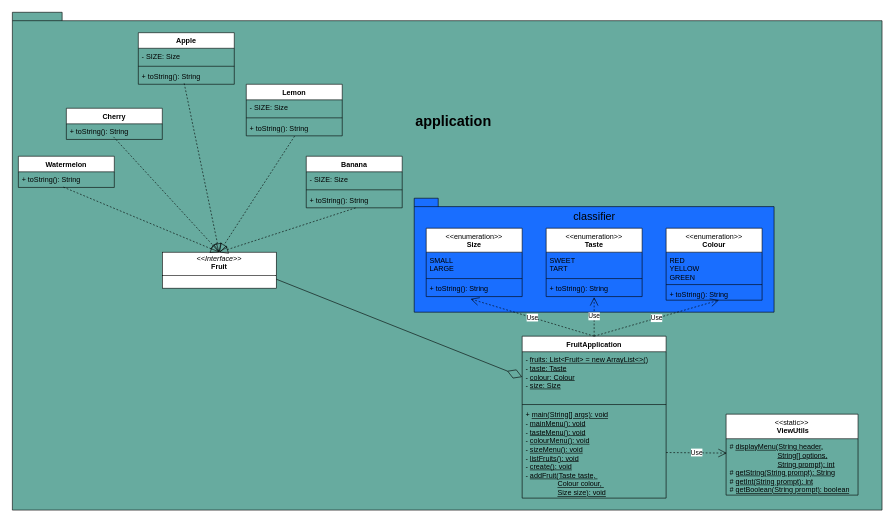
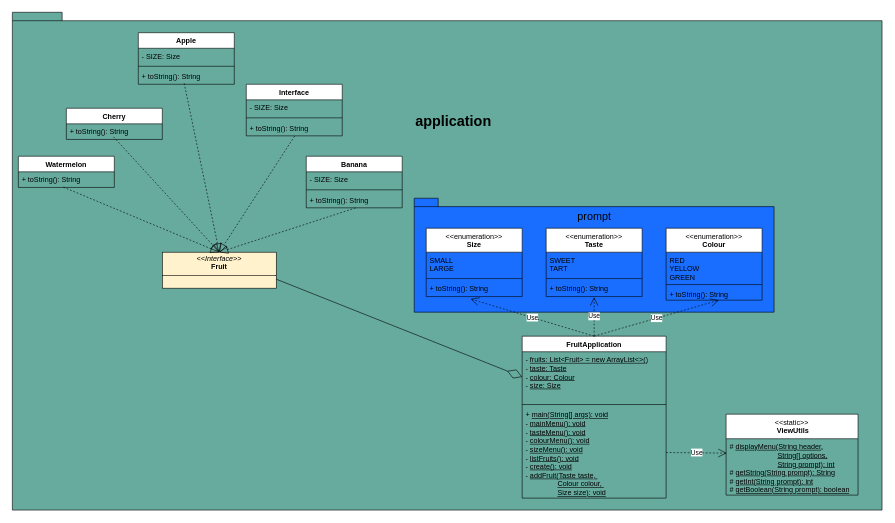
(294, 93) -> (294, 93)
(595, 216) -> (595, 216)
(219, 270) -> (219, 270)
